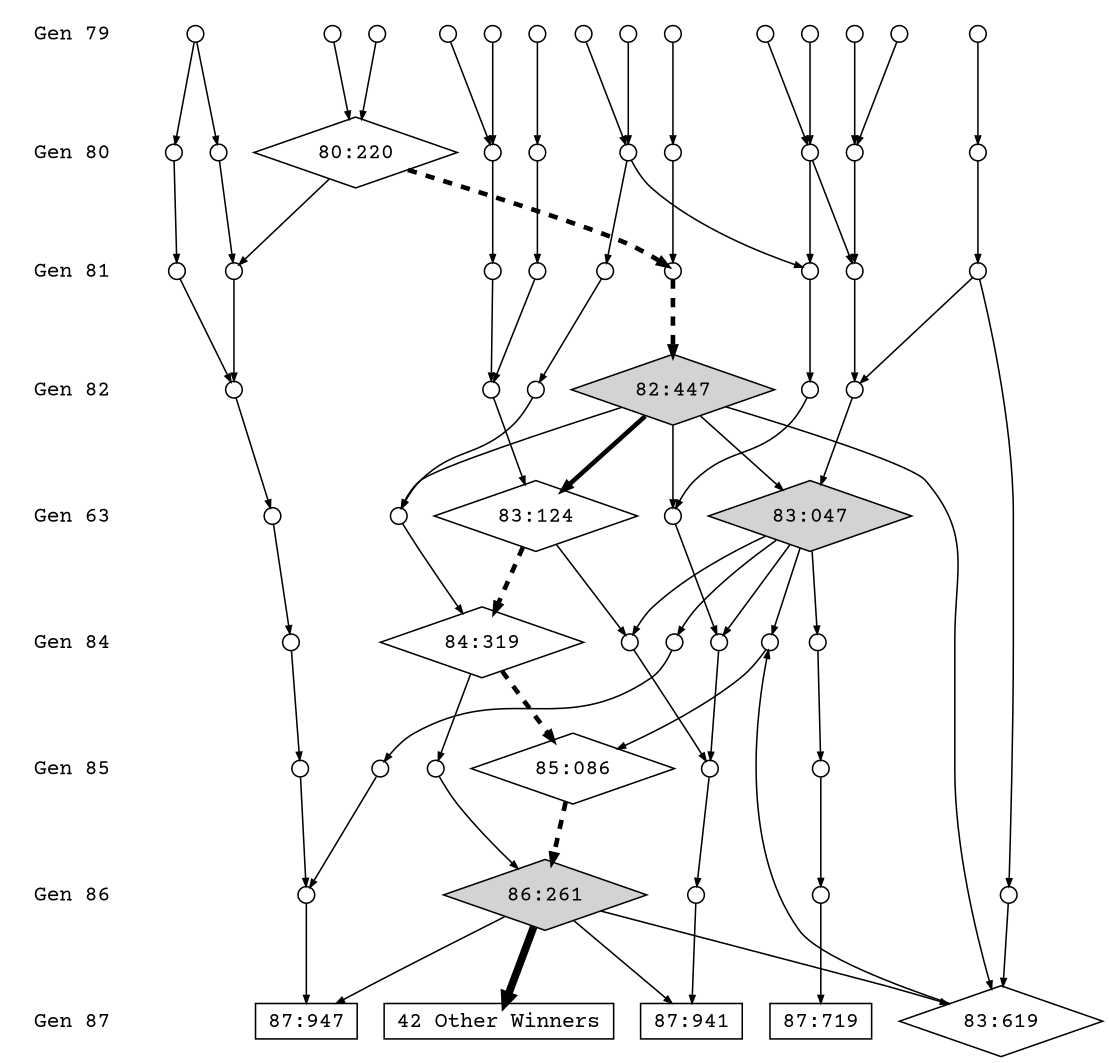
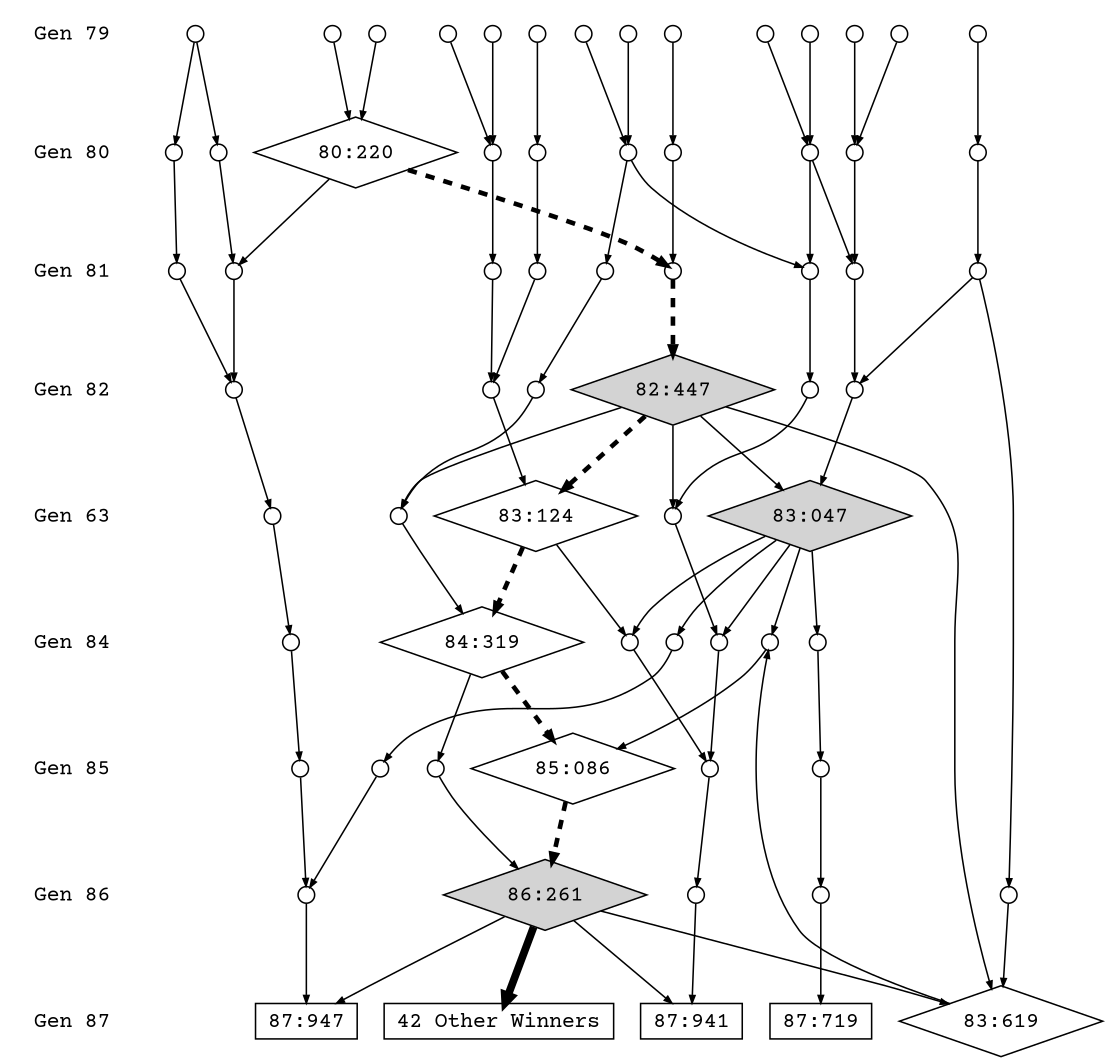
(607, 450) -> (607, 450)
